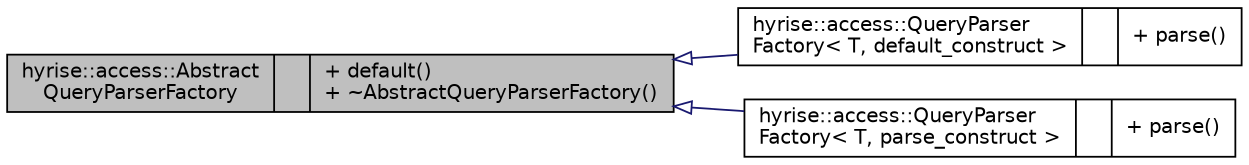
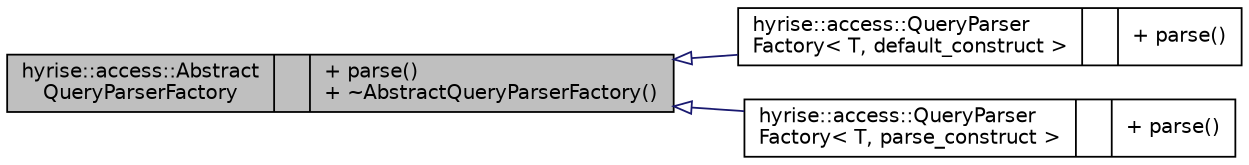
(379, 72) -> (372, 72)
